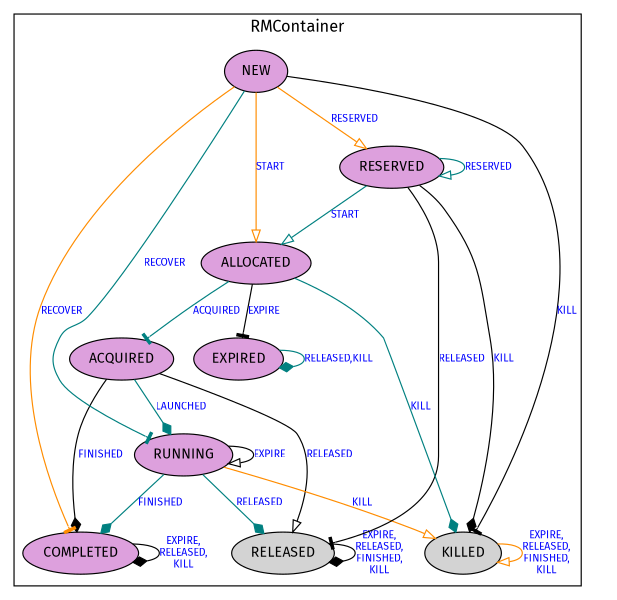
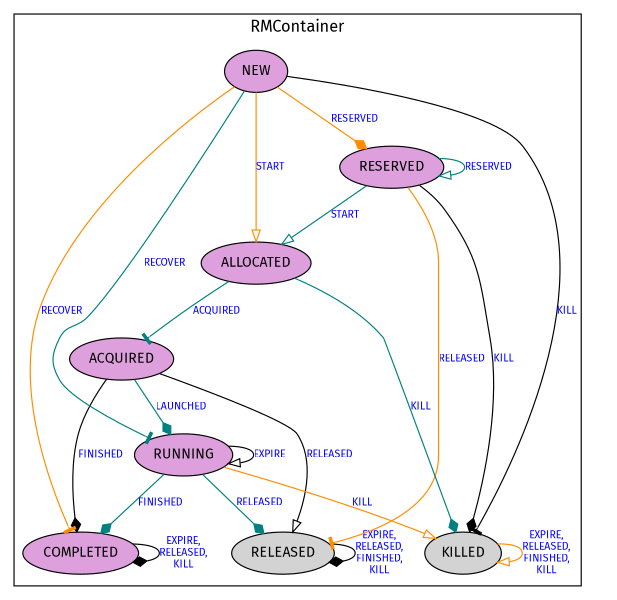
(317, 114) -> (317, 114)
(239, 359) -> none
(439, 390) -> (439, 390)
